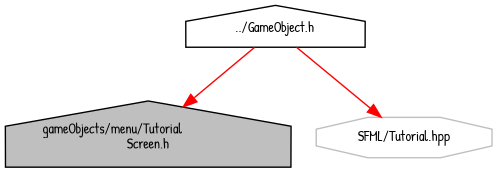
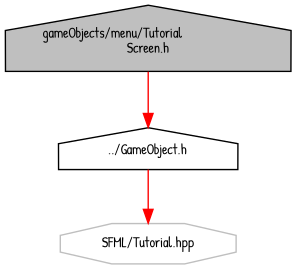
(224, 73) -> (148, 93)
